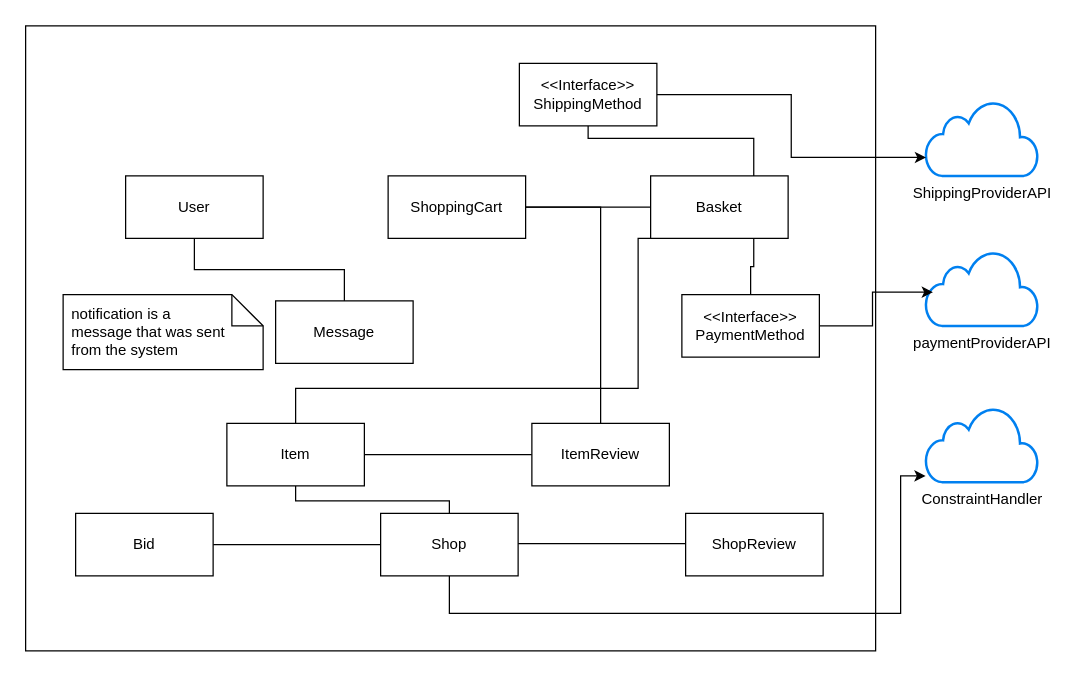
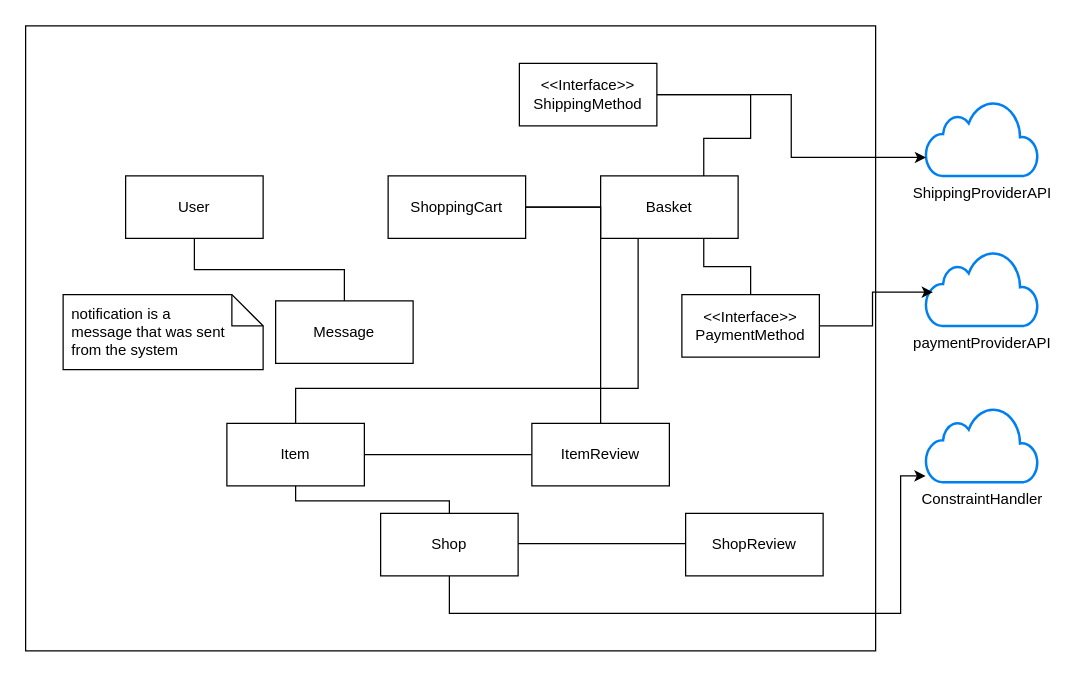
(719, 207) -> (669, 207)
(144, 544) -> none
(296, 544) -> none
